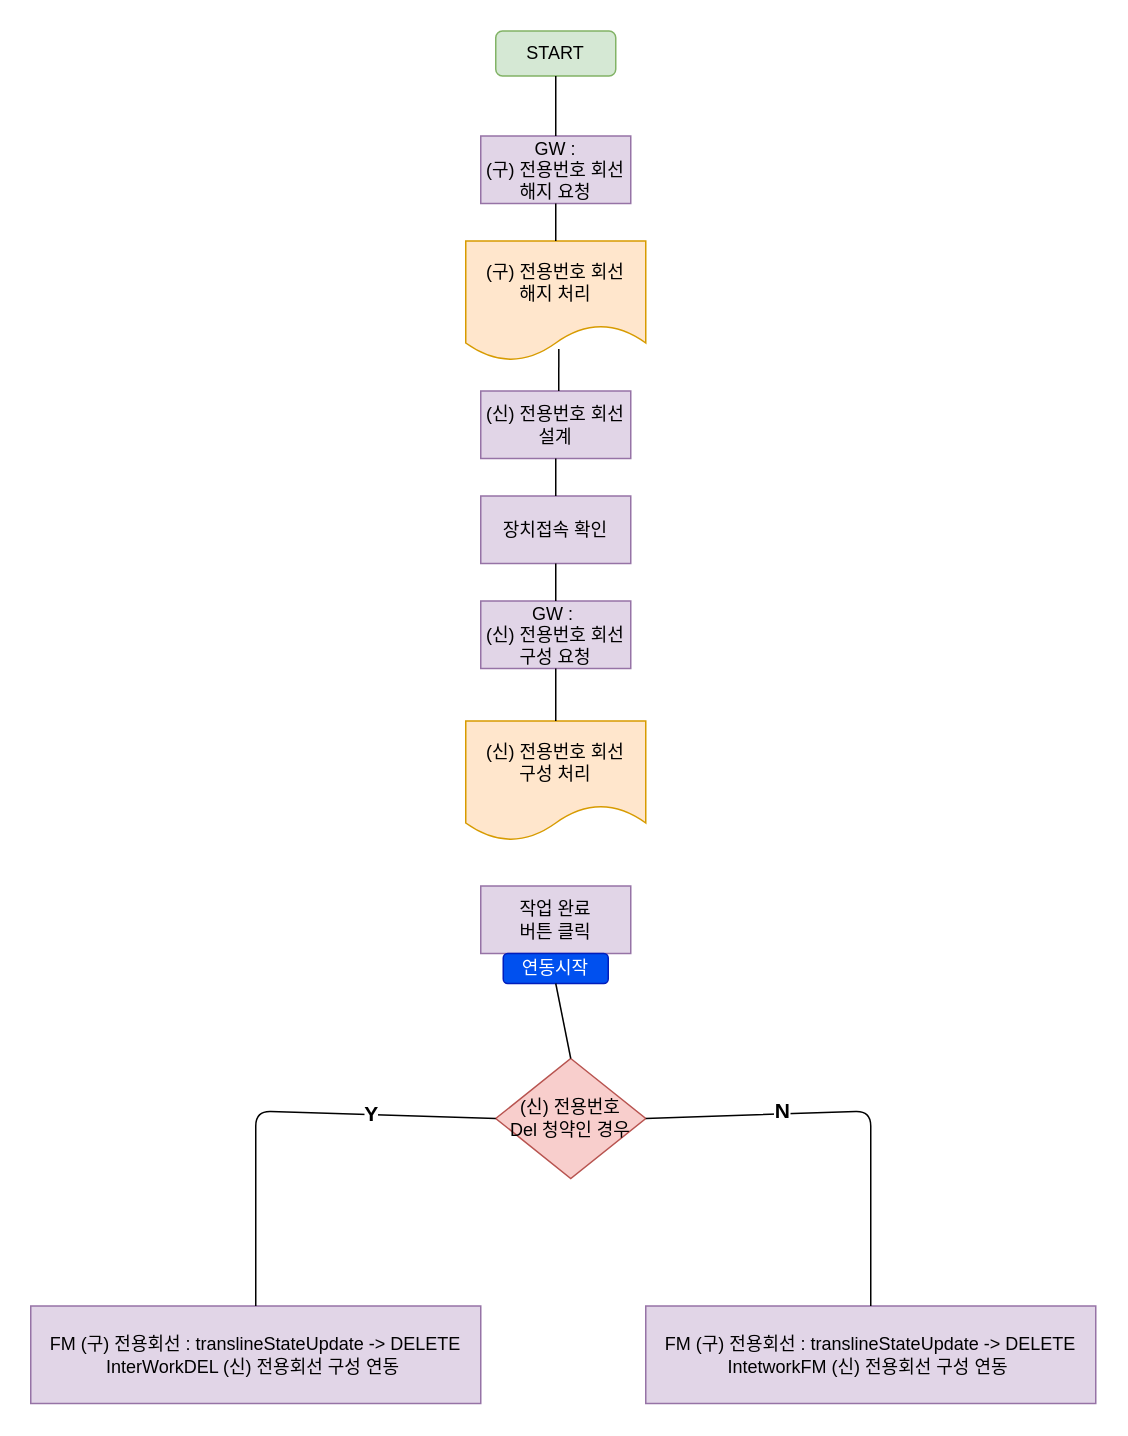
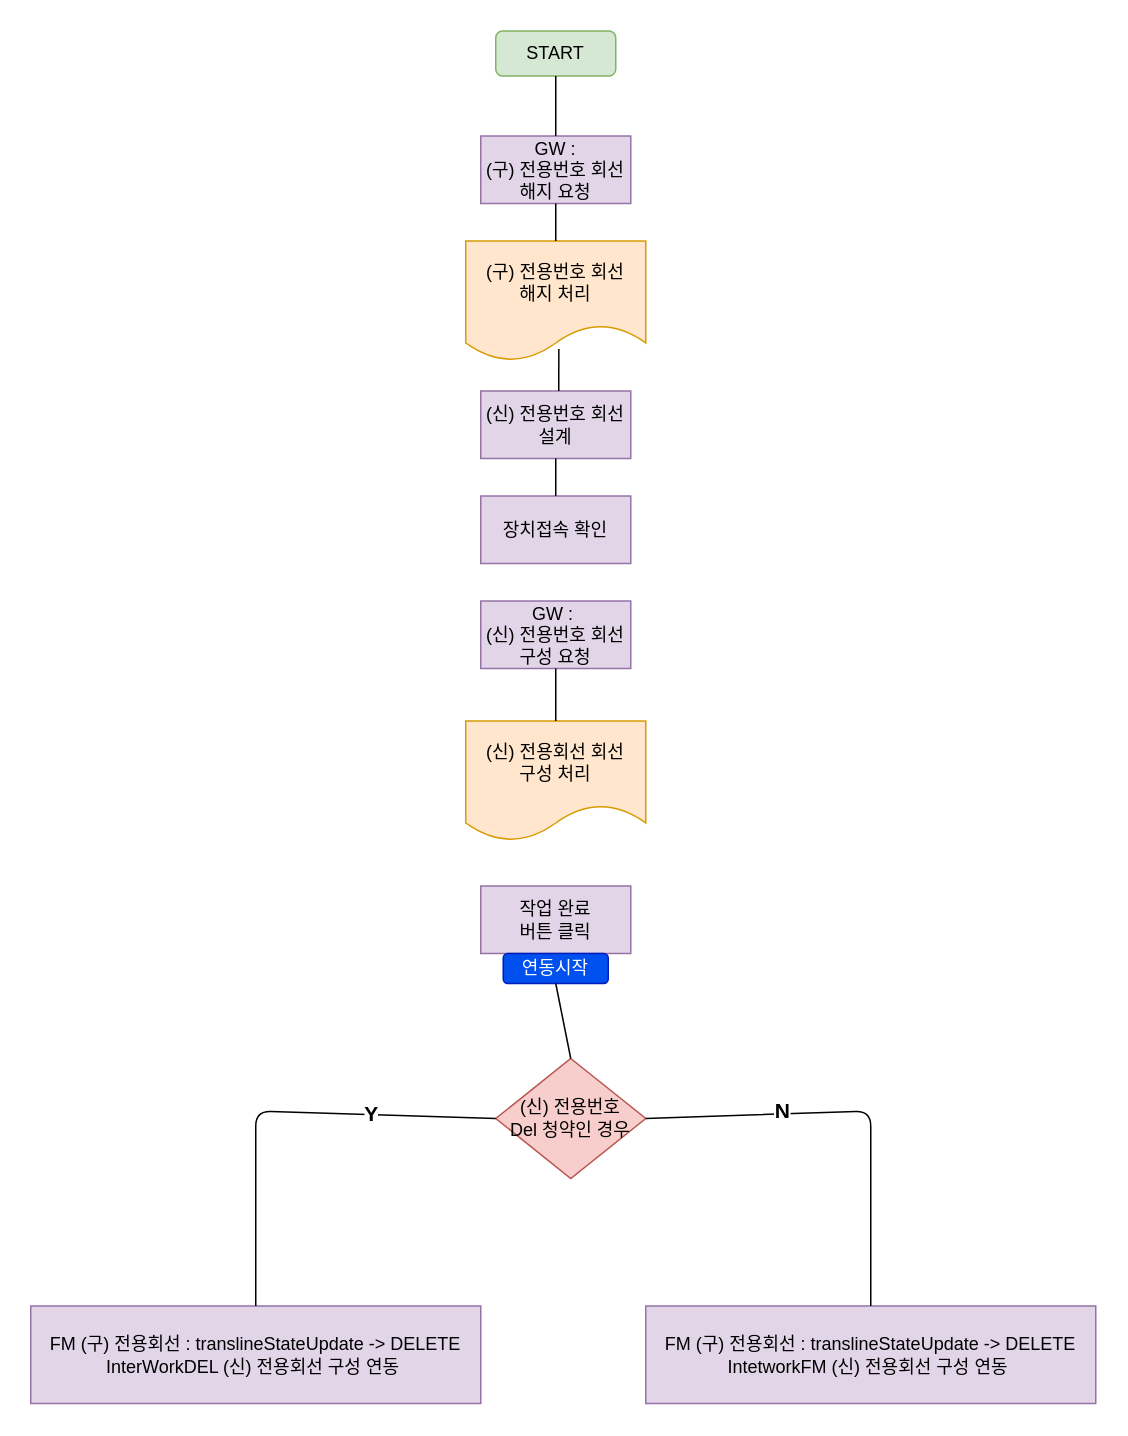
(556, 583) -> none
(556, 763) -> (556, 763)
